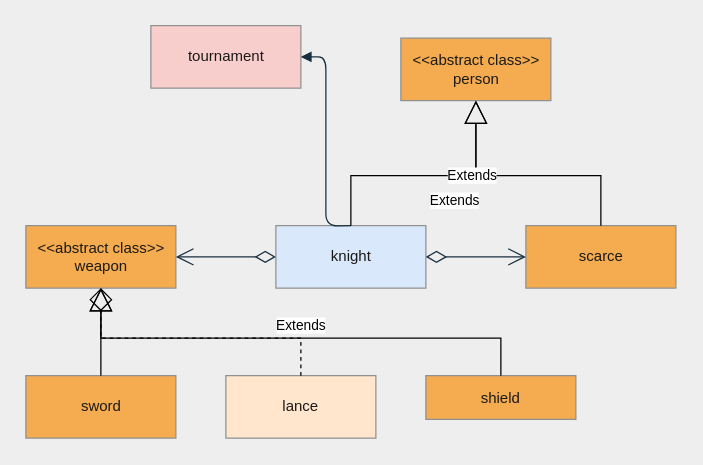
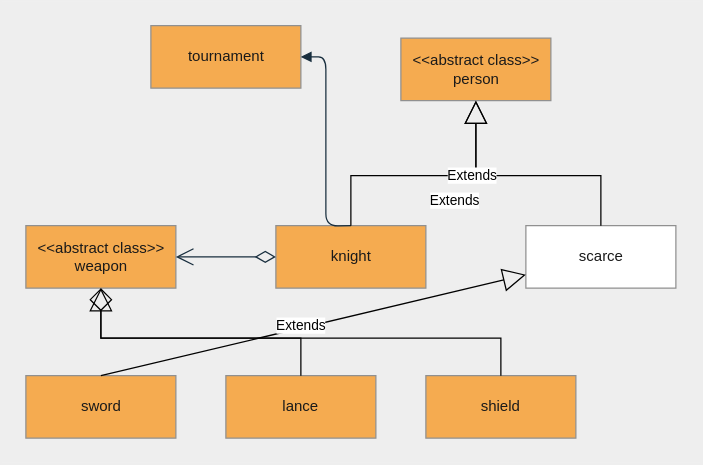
(226, 57) -> (226, 57)
(351, 257) -> (351, 257)
(484, 257) -> none
(601, 257) -> (601, 257)
(101, 358) -> (413, 301)
(301, 358) -> (301, 358)
(501, 398) -> (501, 407)
(301, 407) -> (301, 407)
